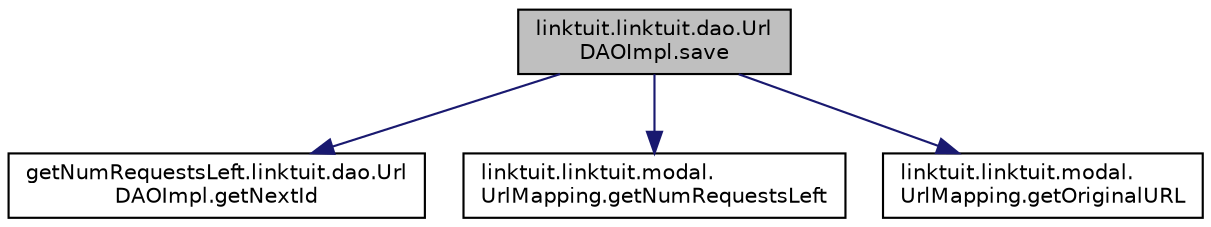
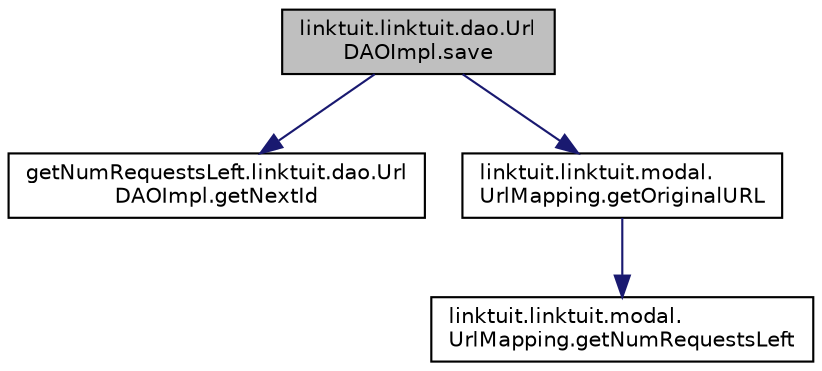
(654, 103) -> (622, 246)
